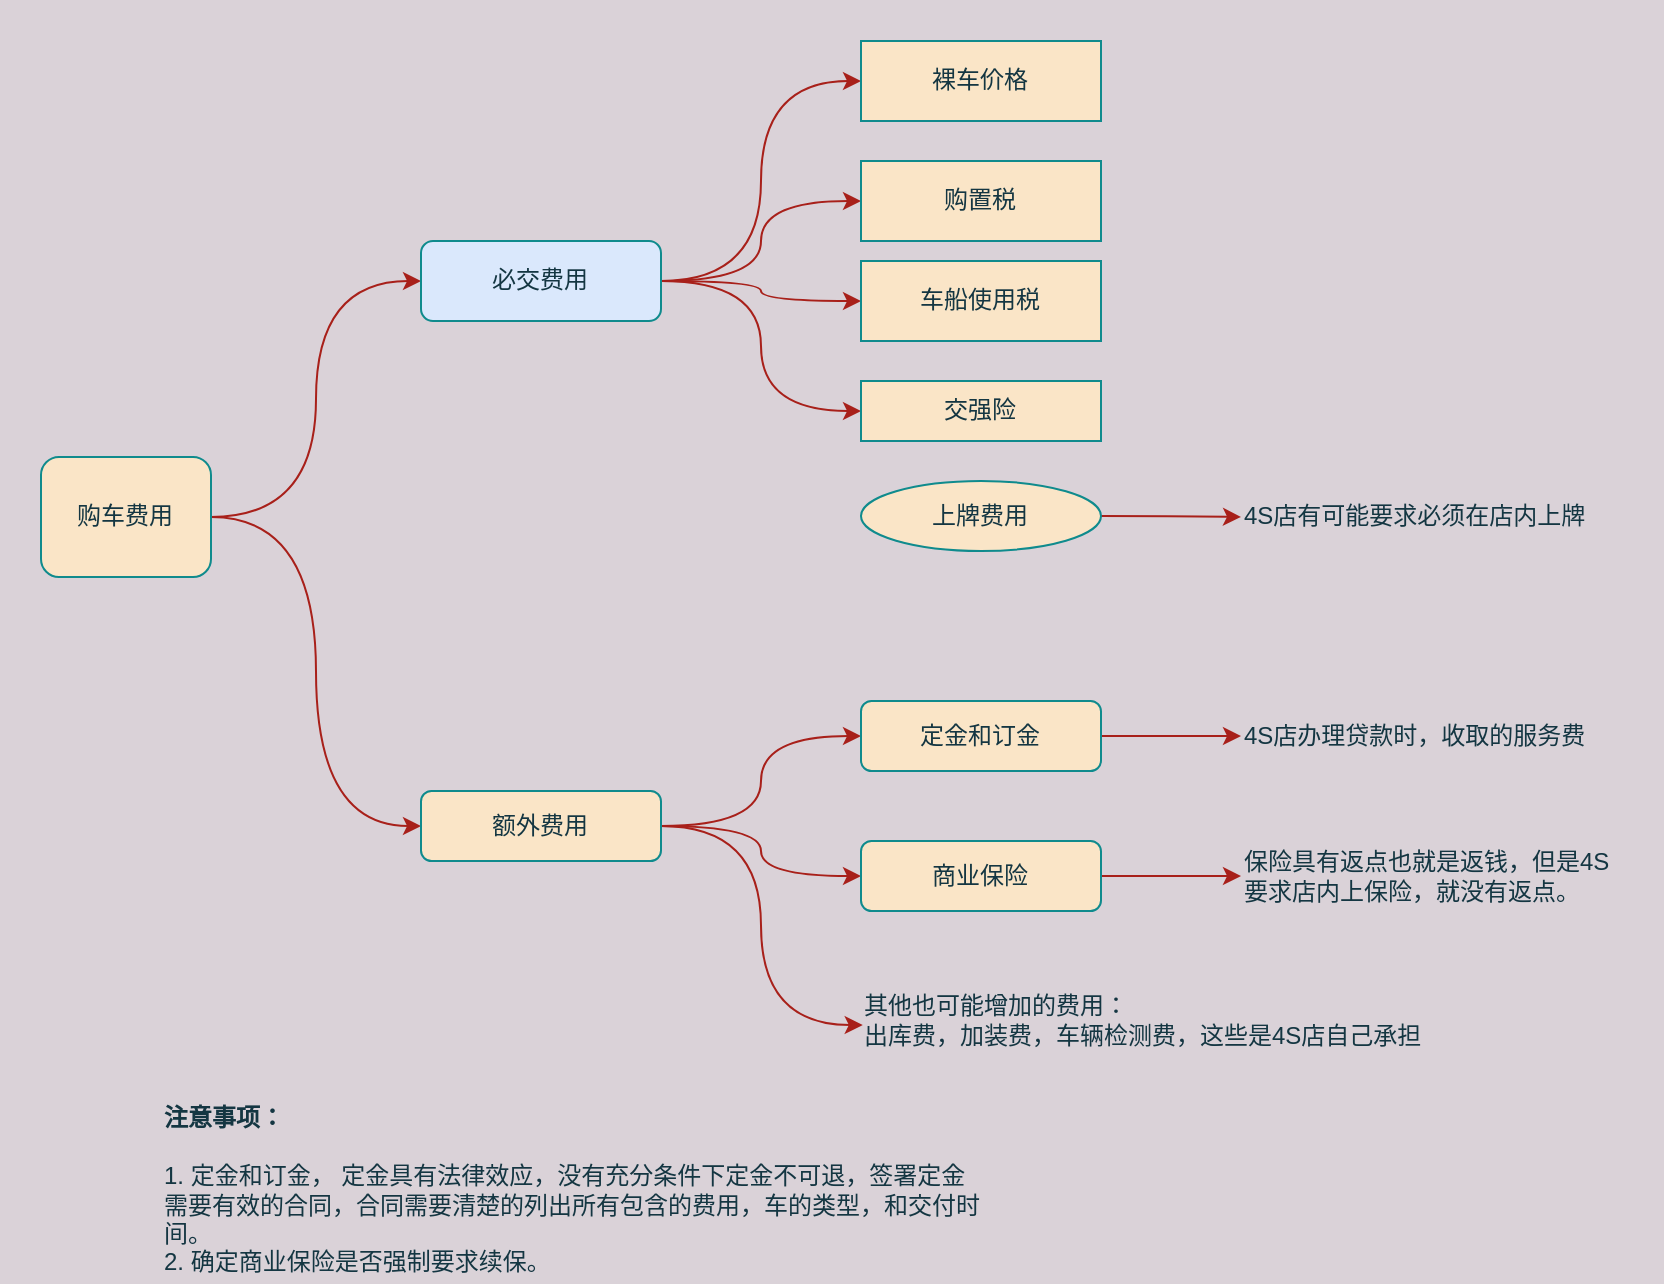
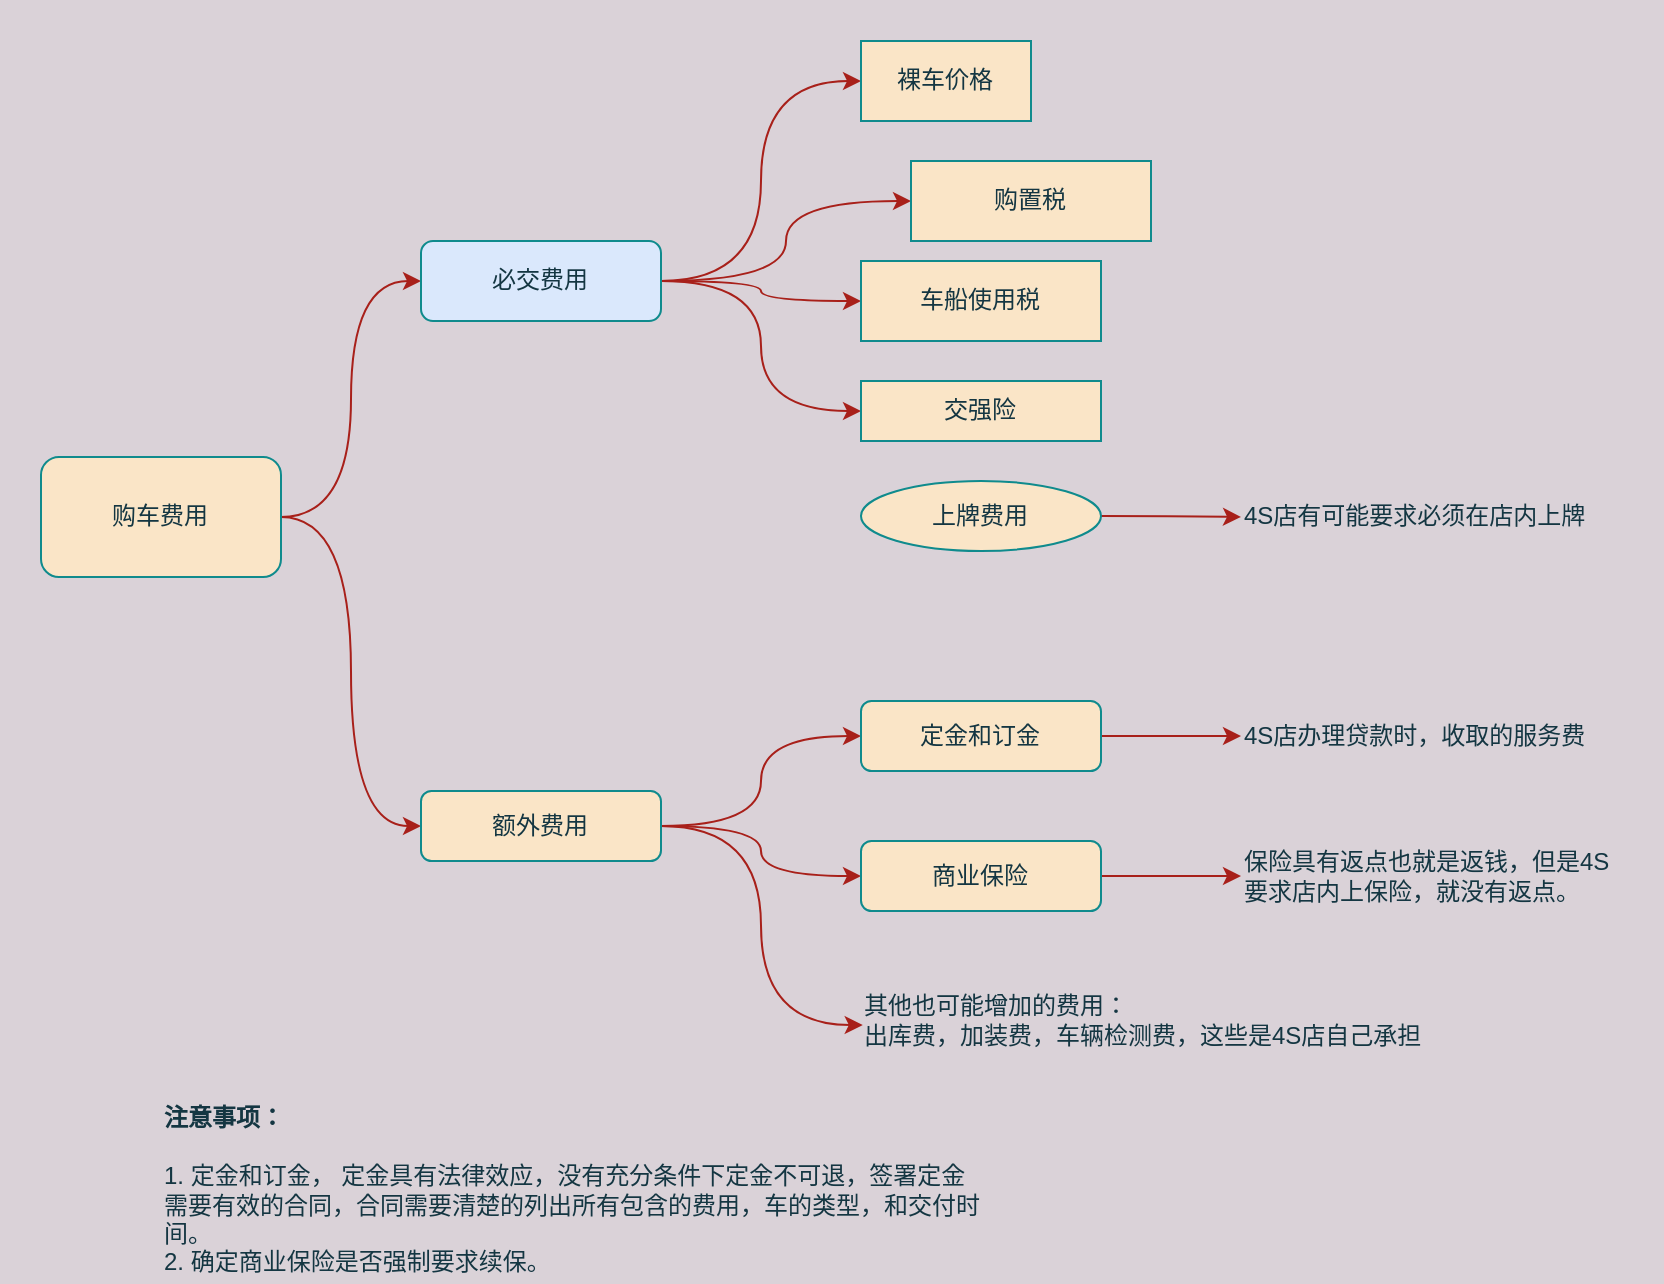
(981, 81) -> (946, 81)
(981, 201) -> (1031, 201)
(126, 517) -> (161, 517)
